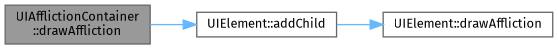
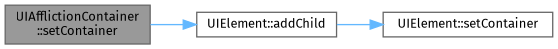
(78, 25) -> (78, 25)
(468, 25) -> (468, 25)
